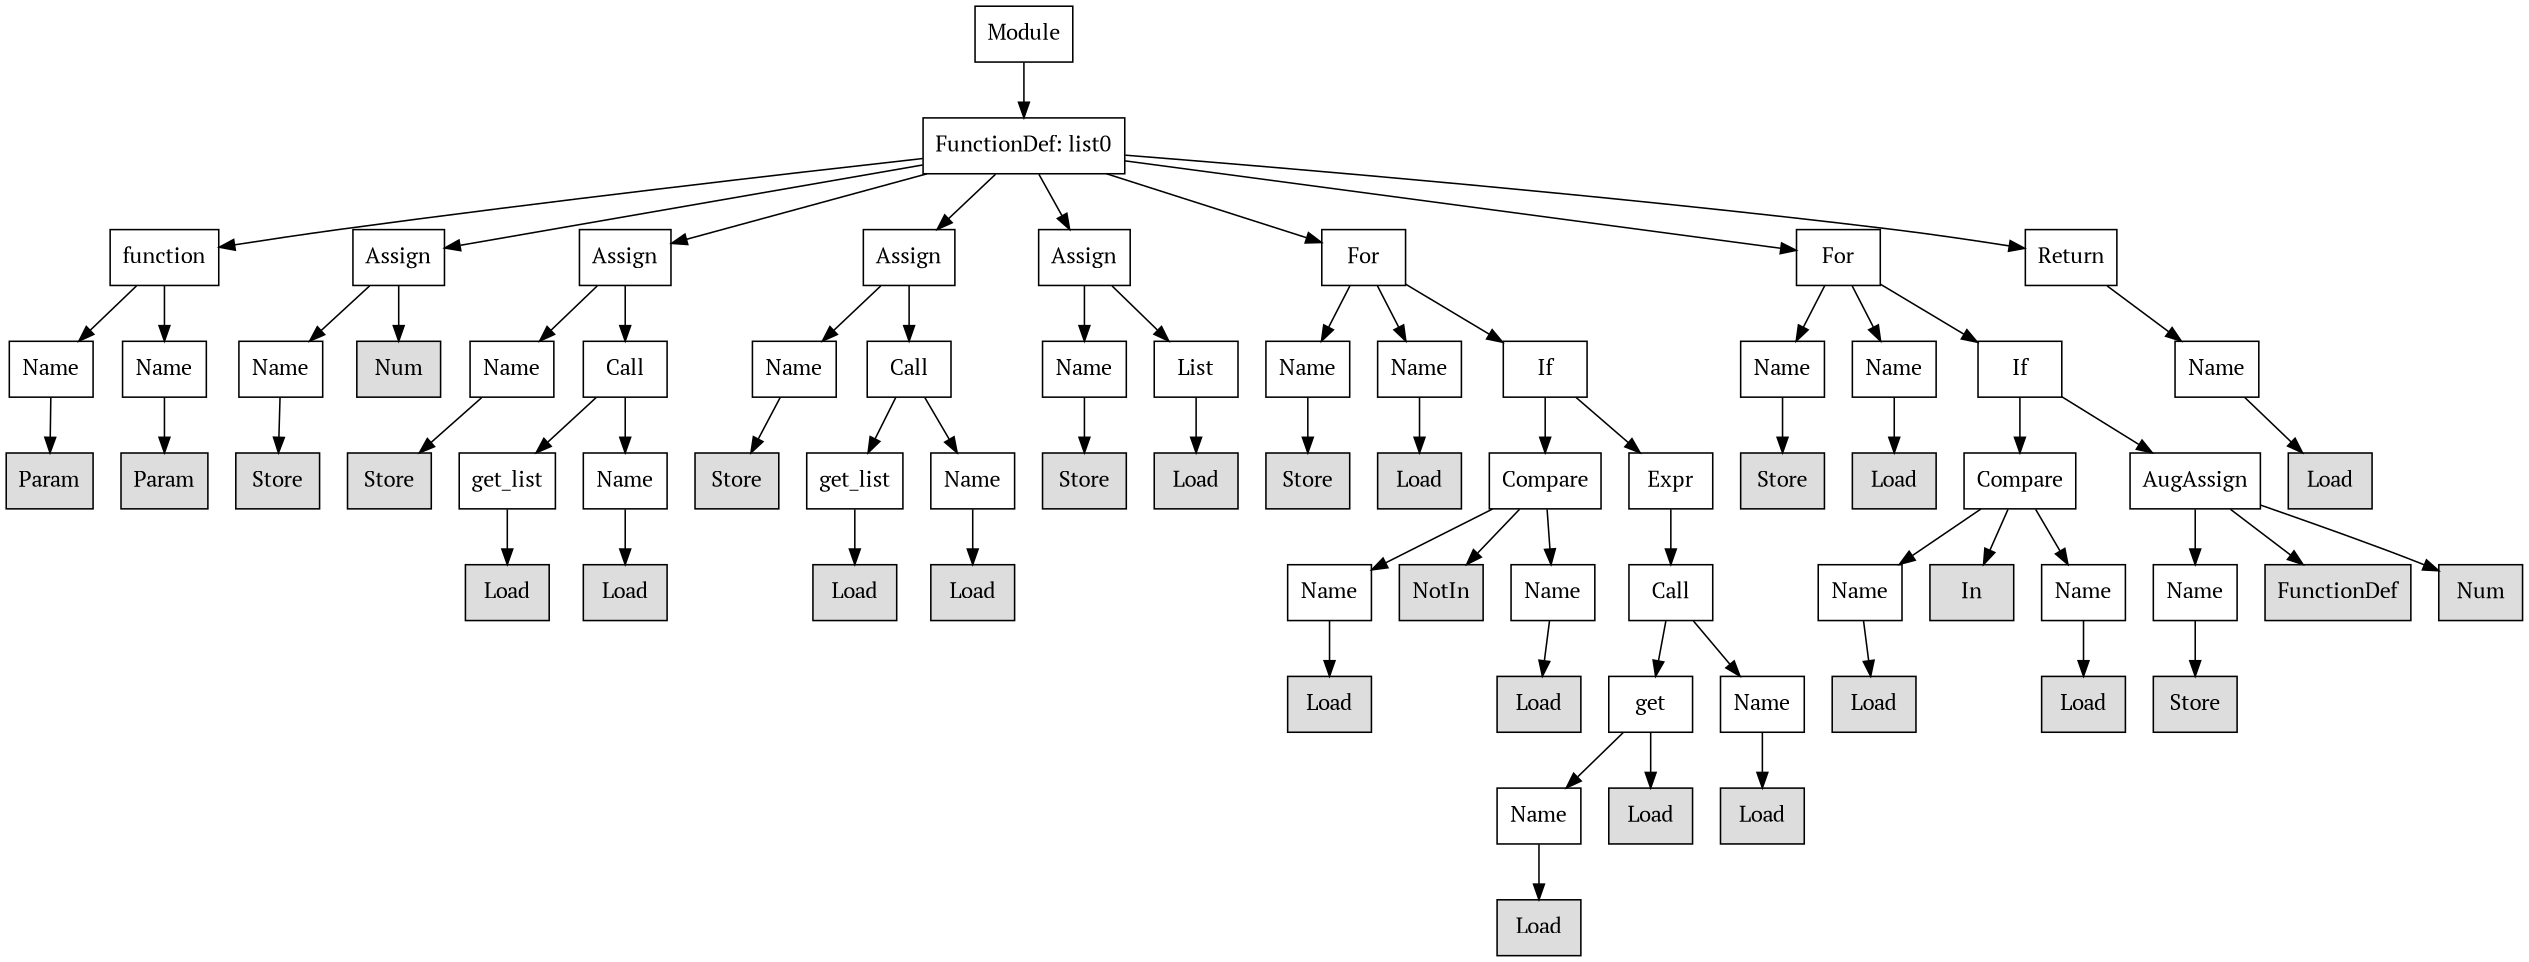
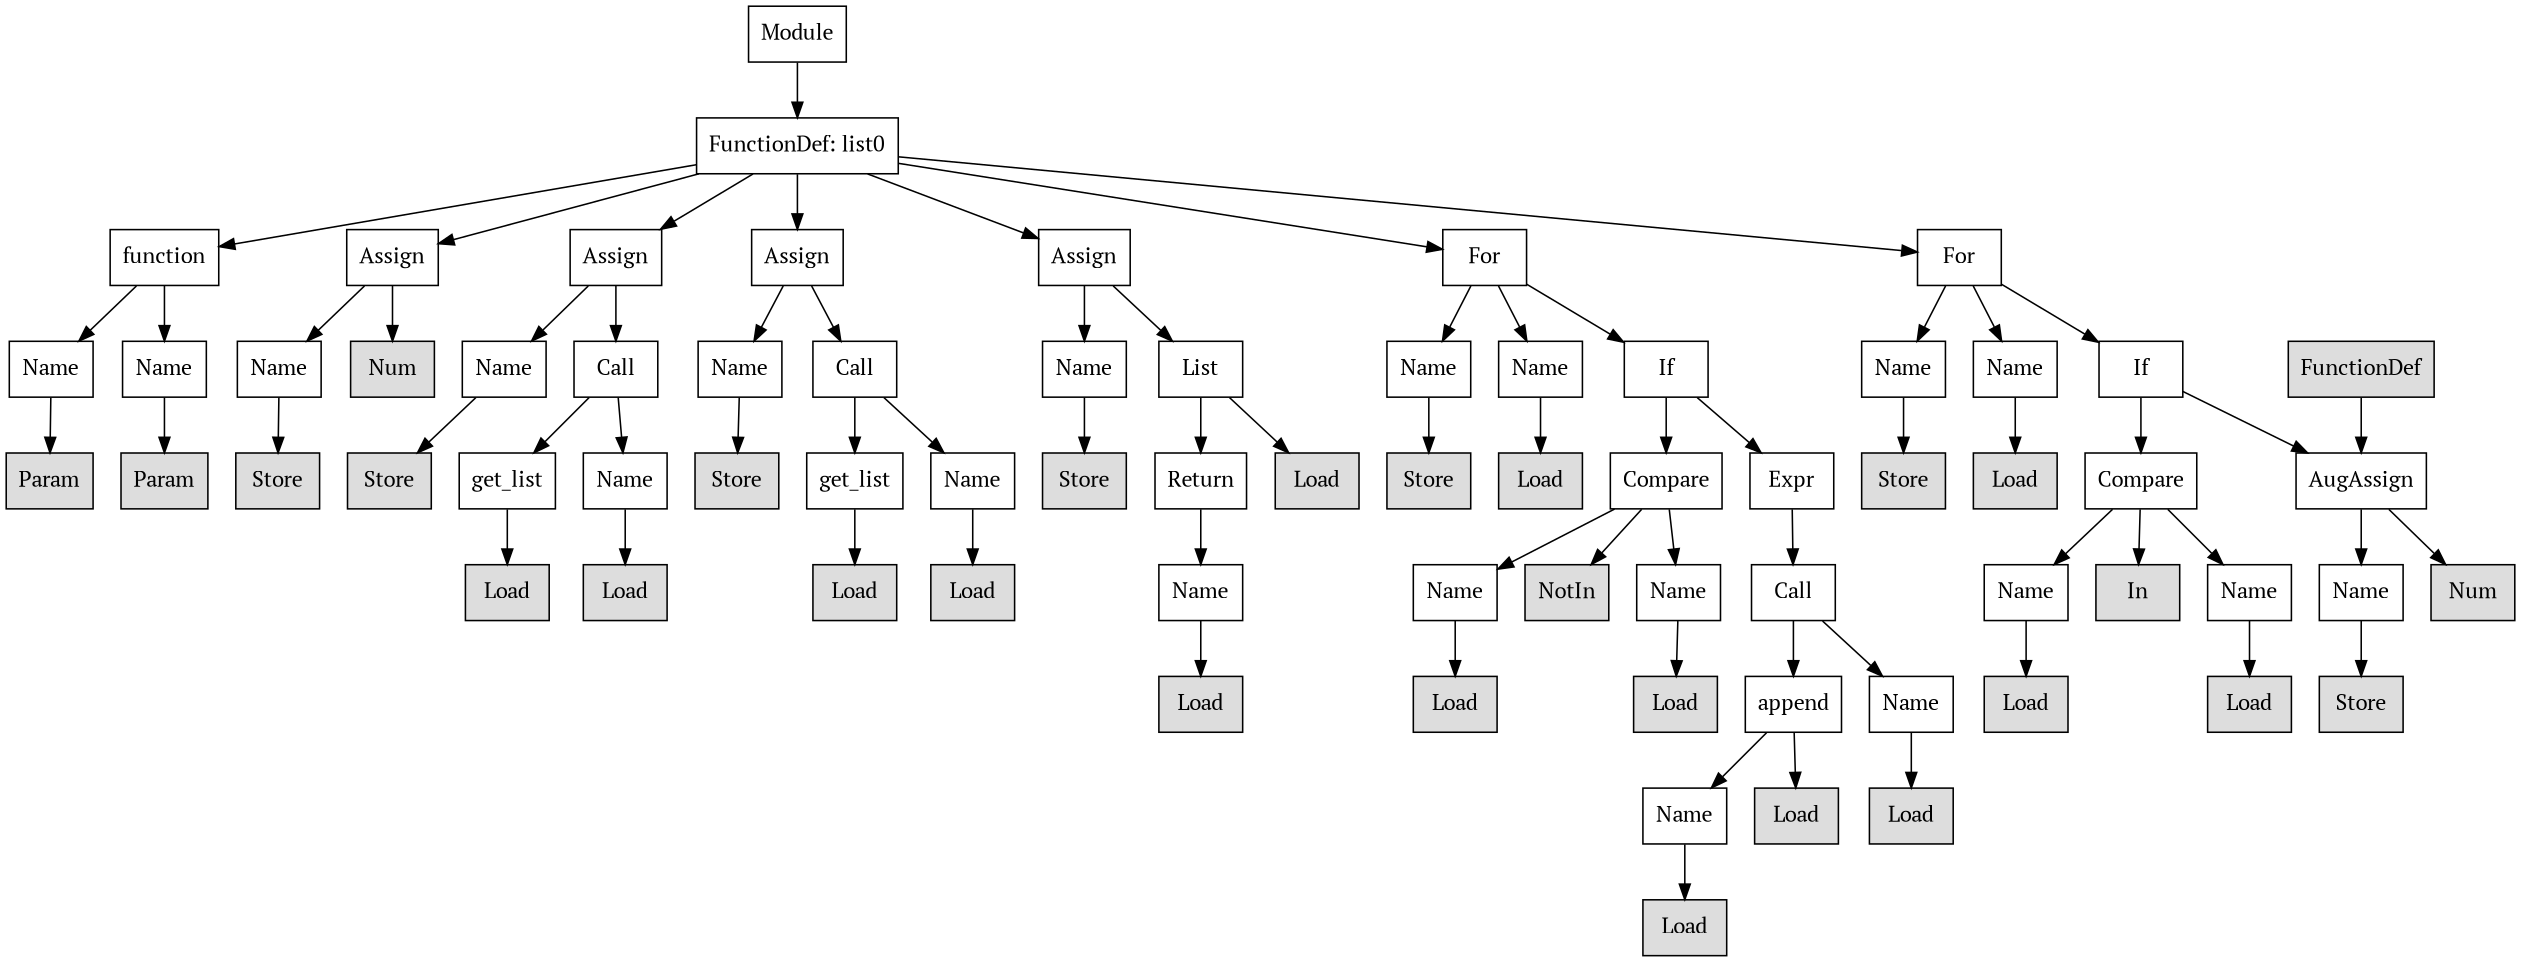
(1568, 194) -> (1201, 417)
(2261, 532) -> (2361, 417)
(1651, 704) -> (1793, 704)
